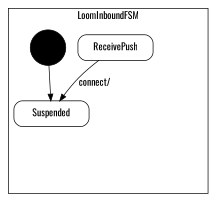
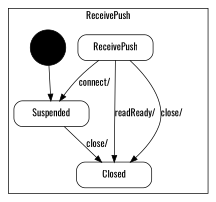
(108, 16) -> (108, 16)
none -> (114, 175)
